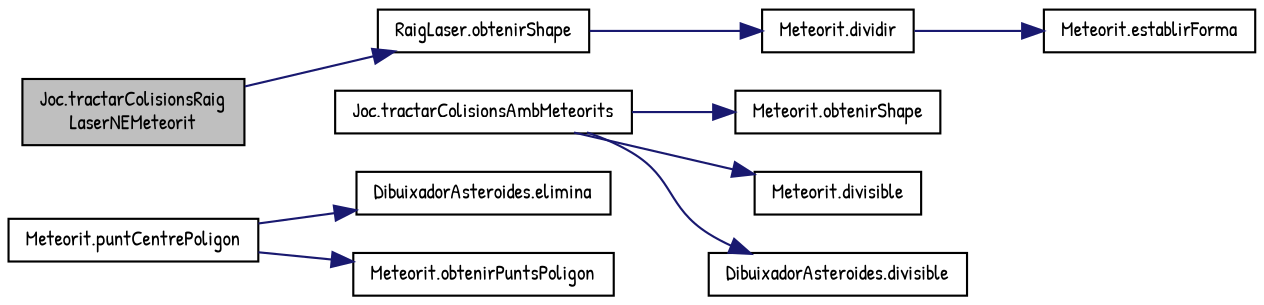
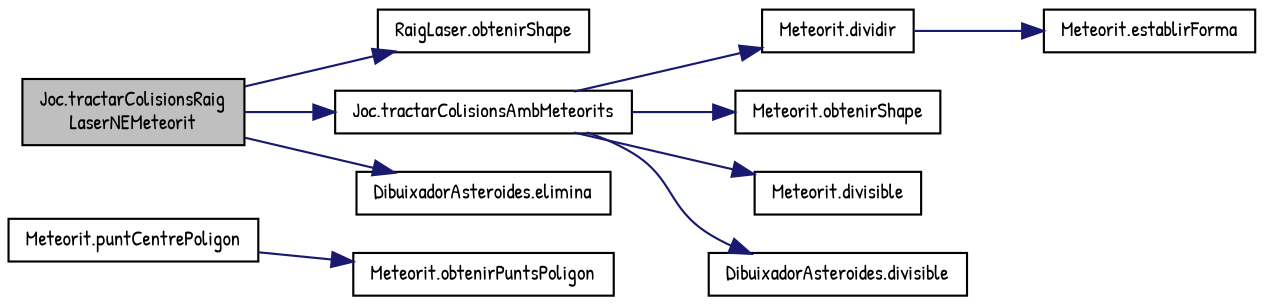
(665, 31) -> (657, 72)
none -> (279, 112)
(296, 218) -> (309, 153)
